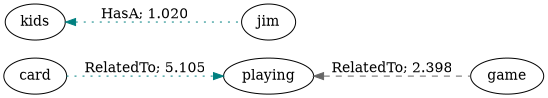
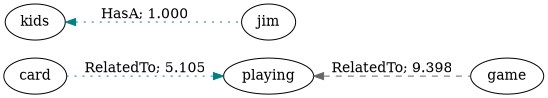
(145, 15) -> (145, 15)
(392, 69) -> (392, 69)
